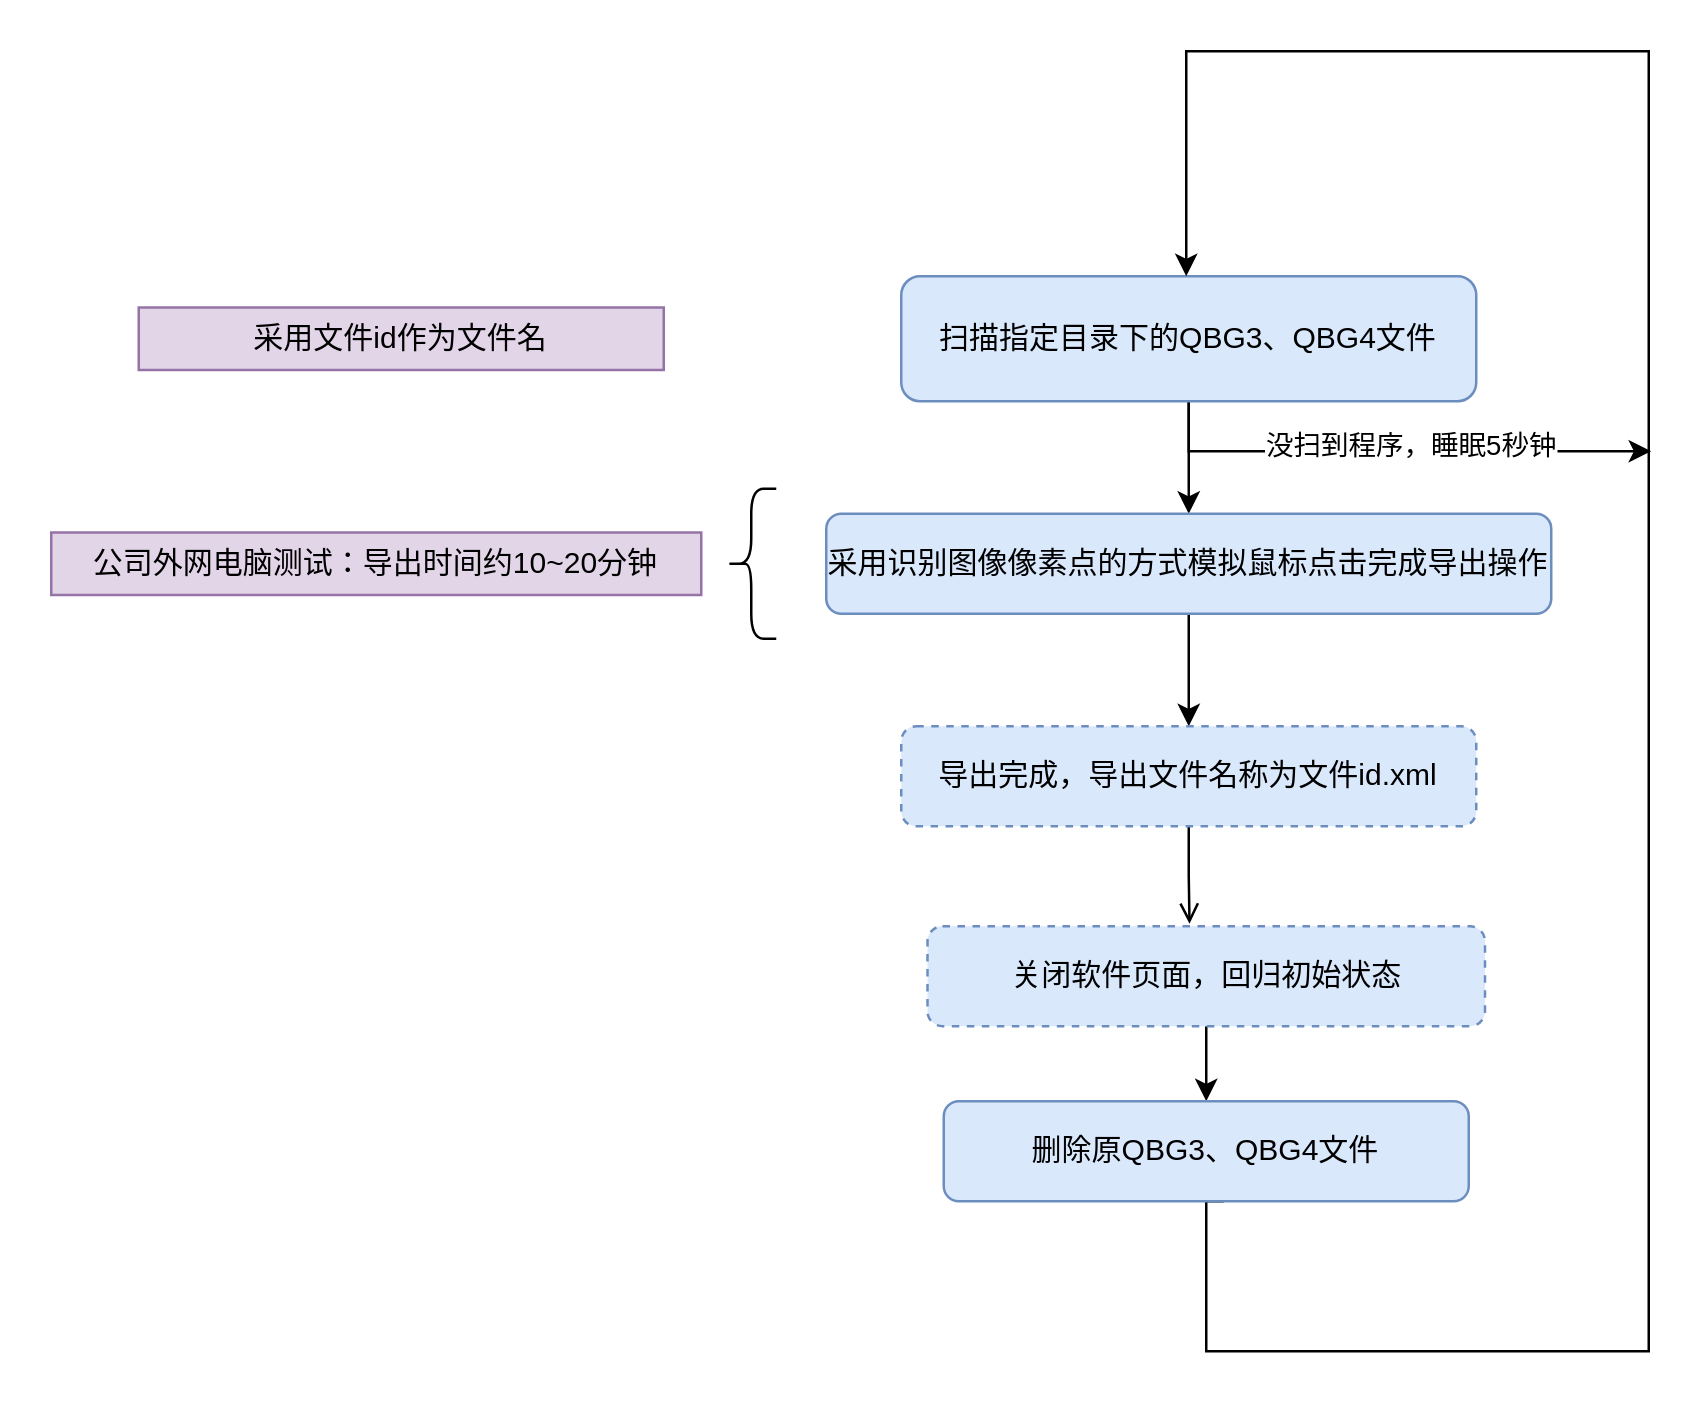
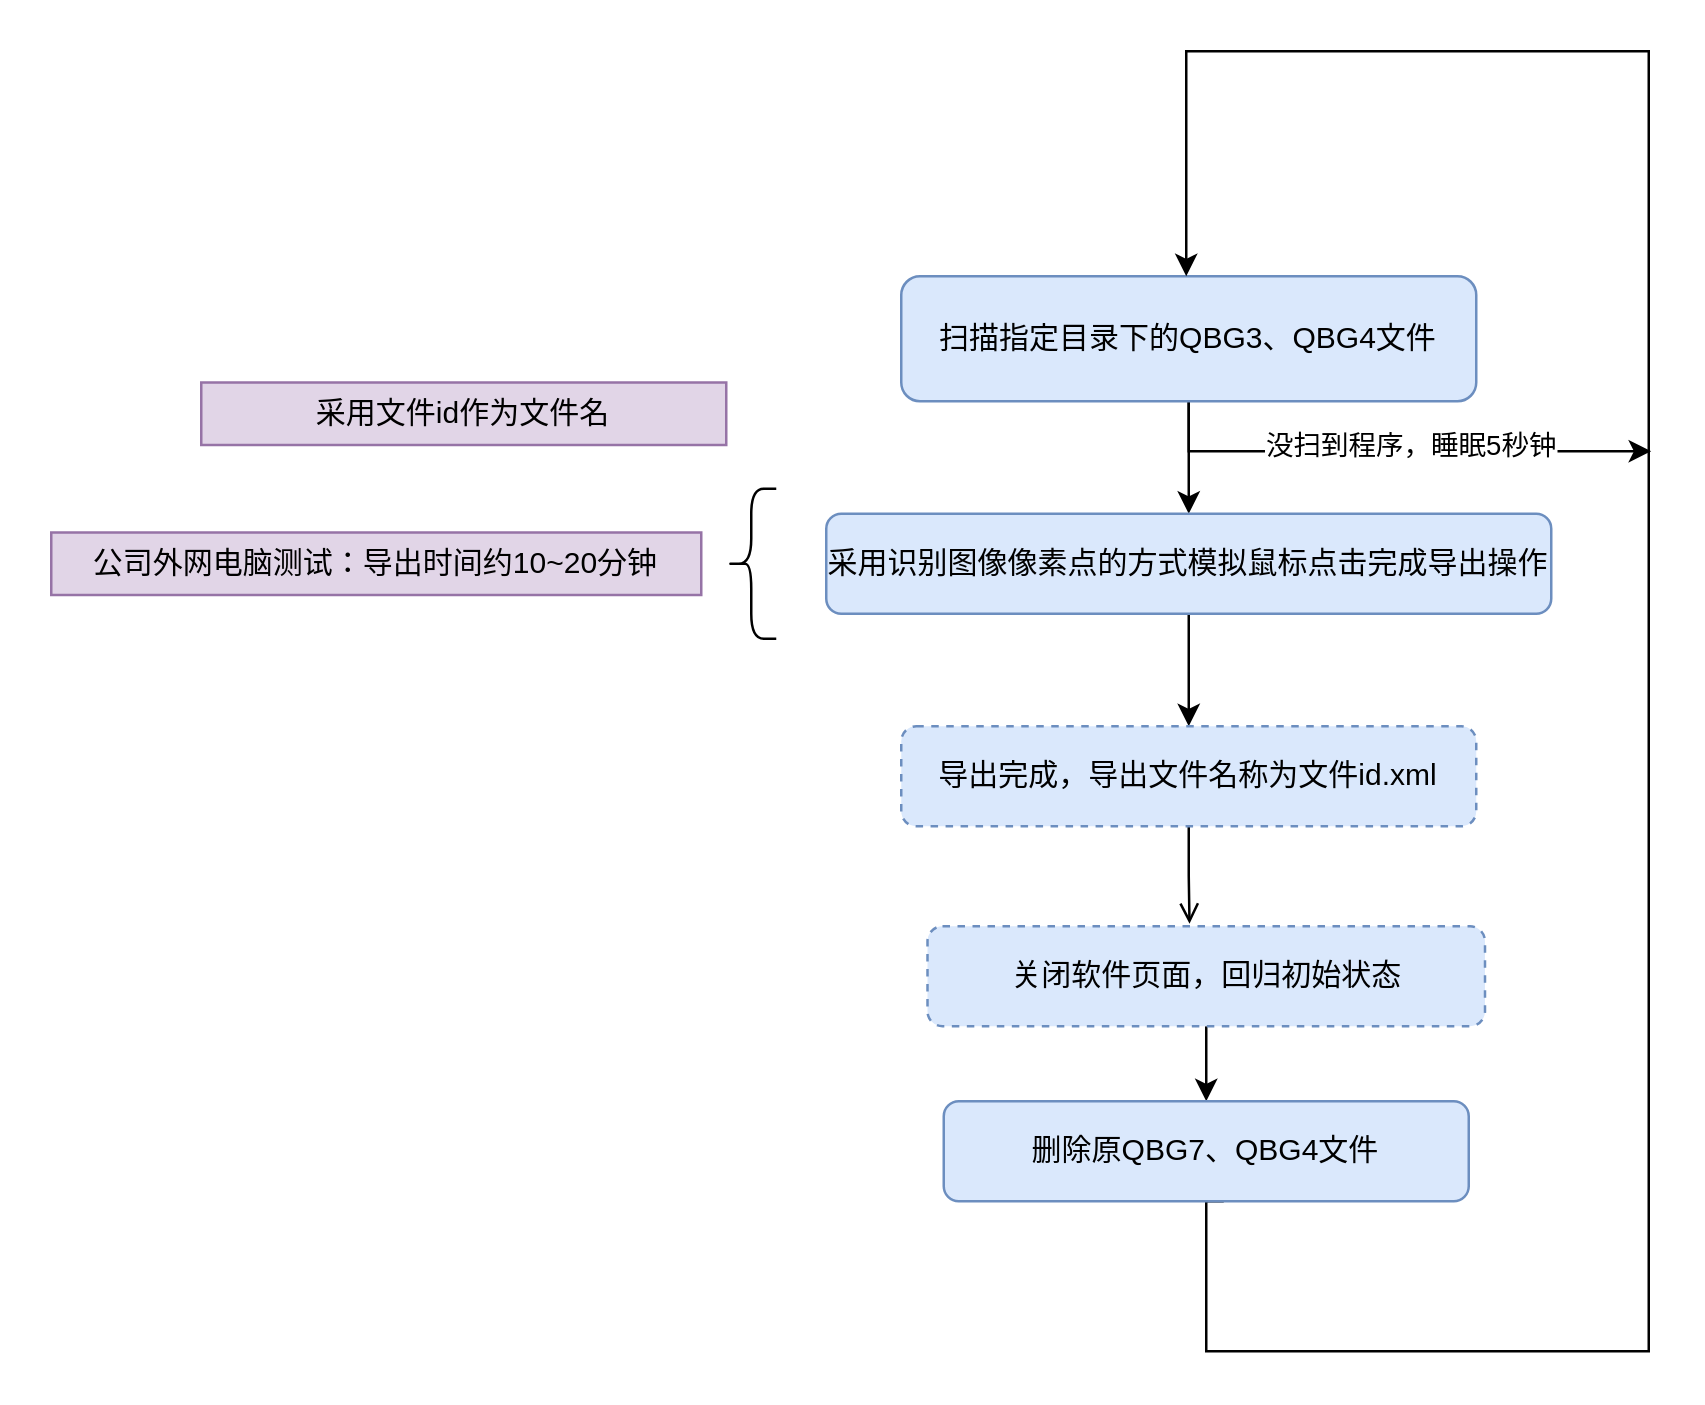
(401, 339) -> (464, 414)
(1206, 1151) -> (1206, 1151)
